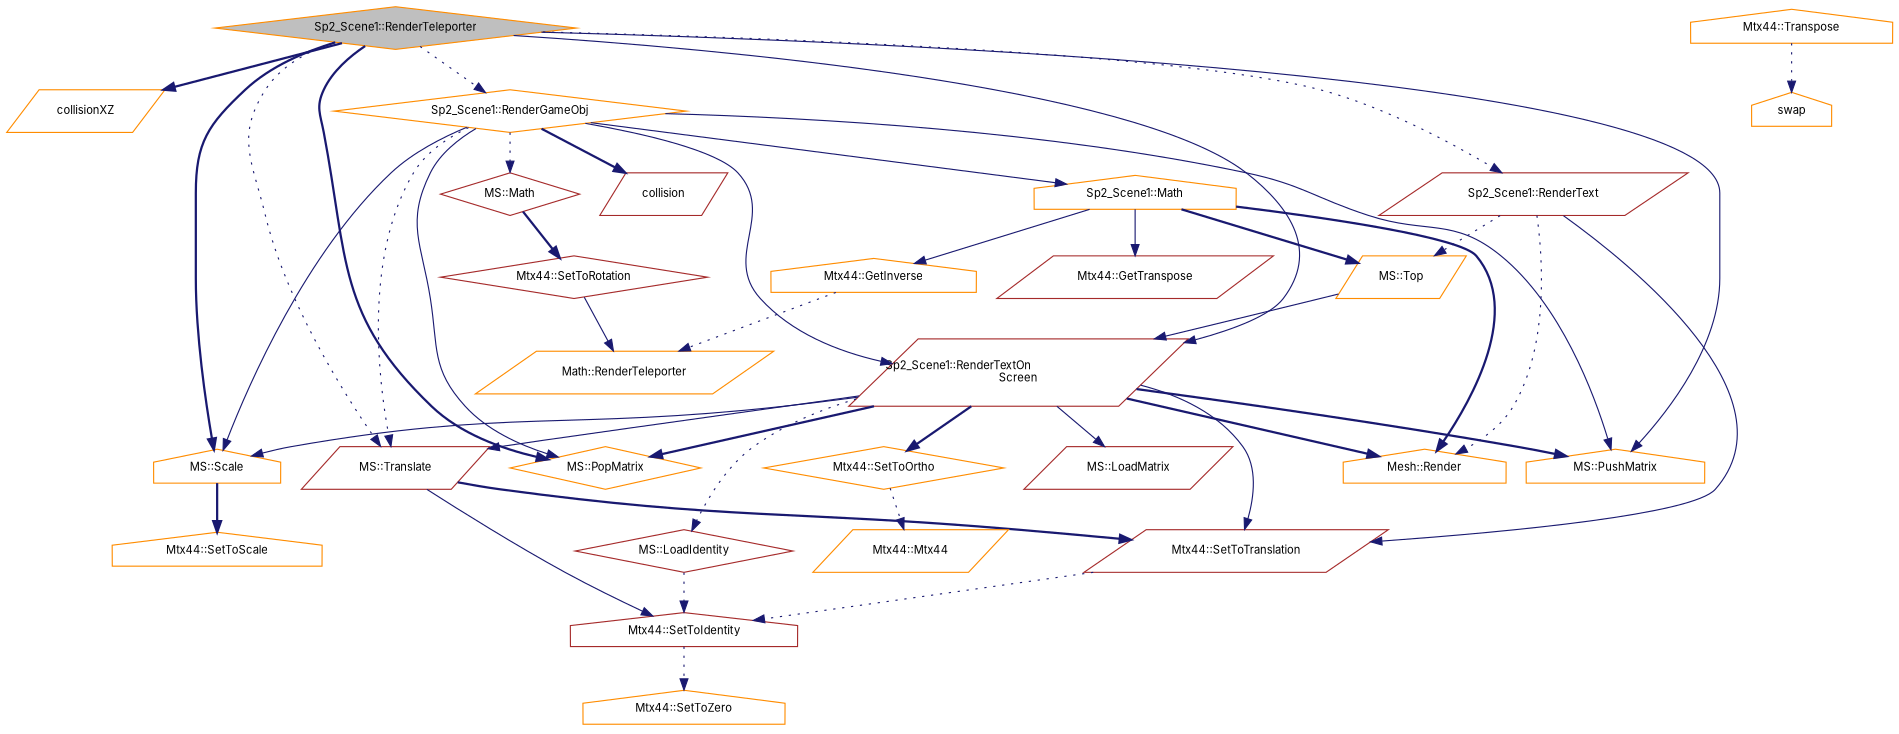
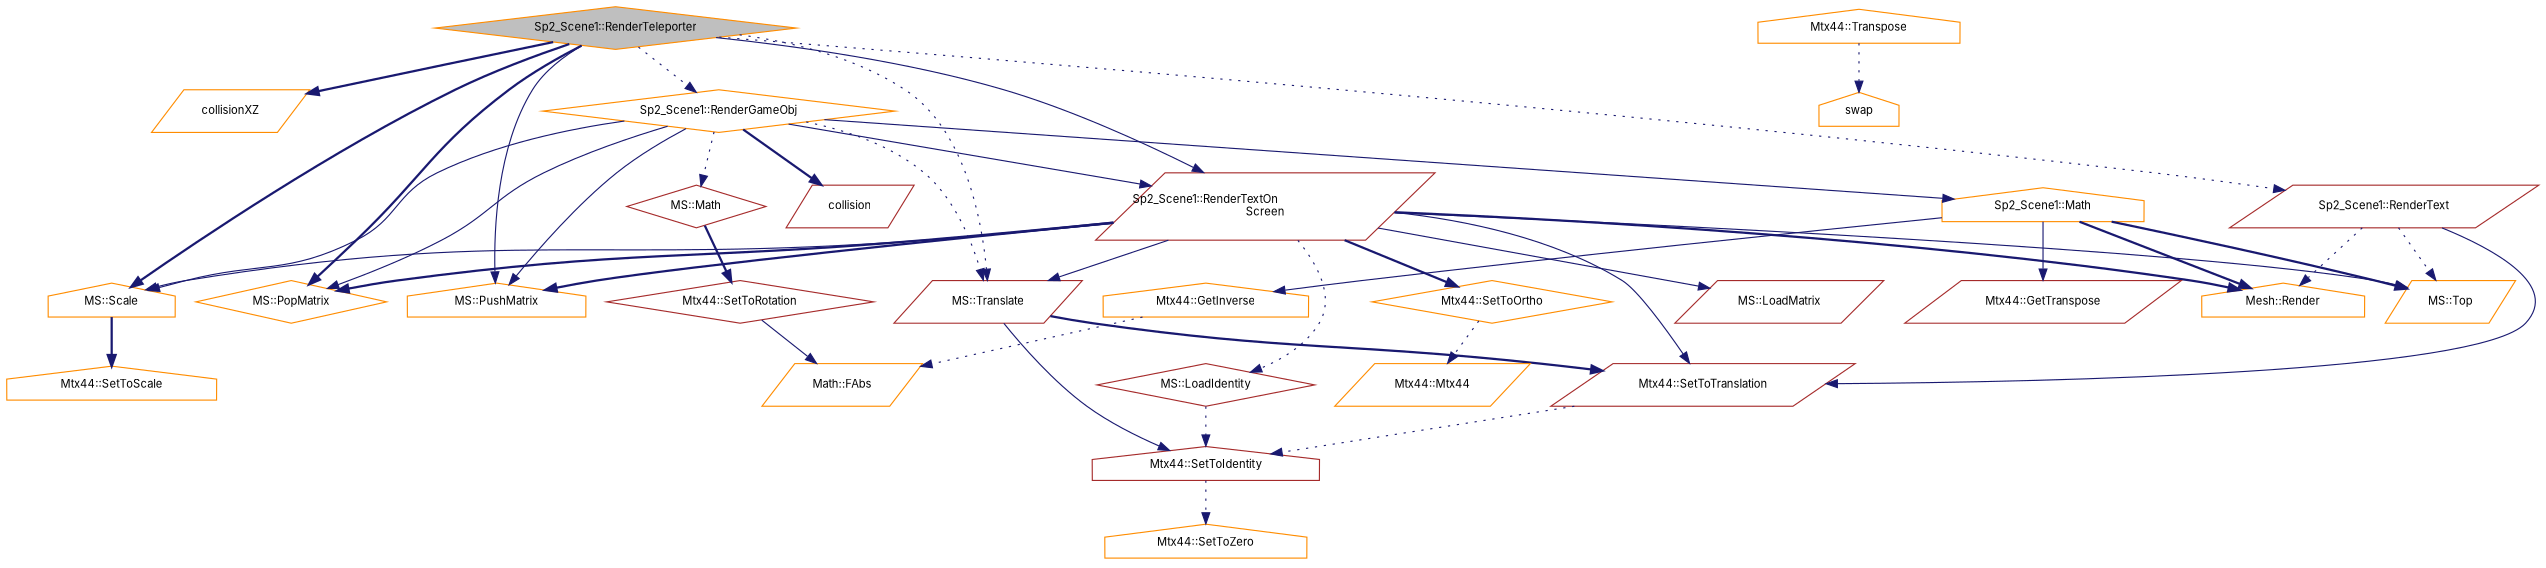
(1239, 318) -> (1896, 239)
(625, 373) -> (842, 385)
